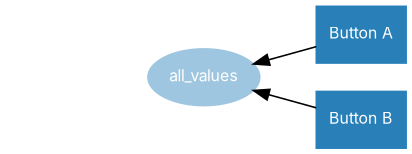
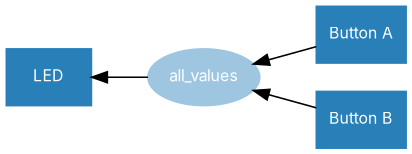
none -> (49, 77)
